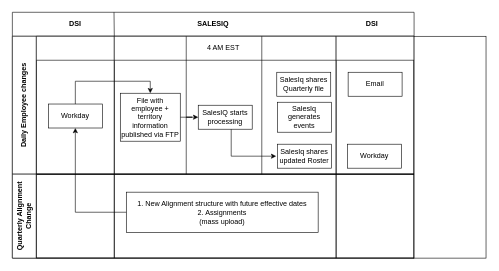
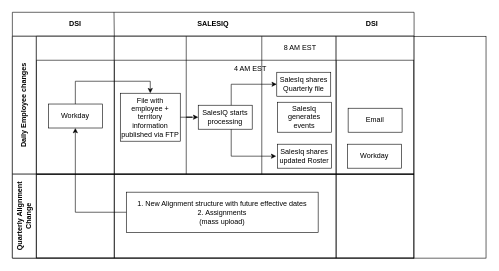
(224, 48) -> (251, 69)
none -> (300, 48)
none -> (231, 84)
(375, 84) -> (375, 120)
